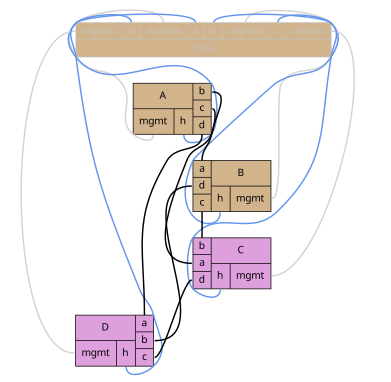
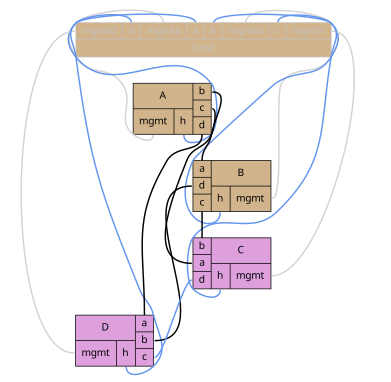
(173, 319) -> (173, 319)
